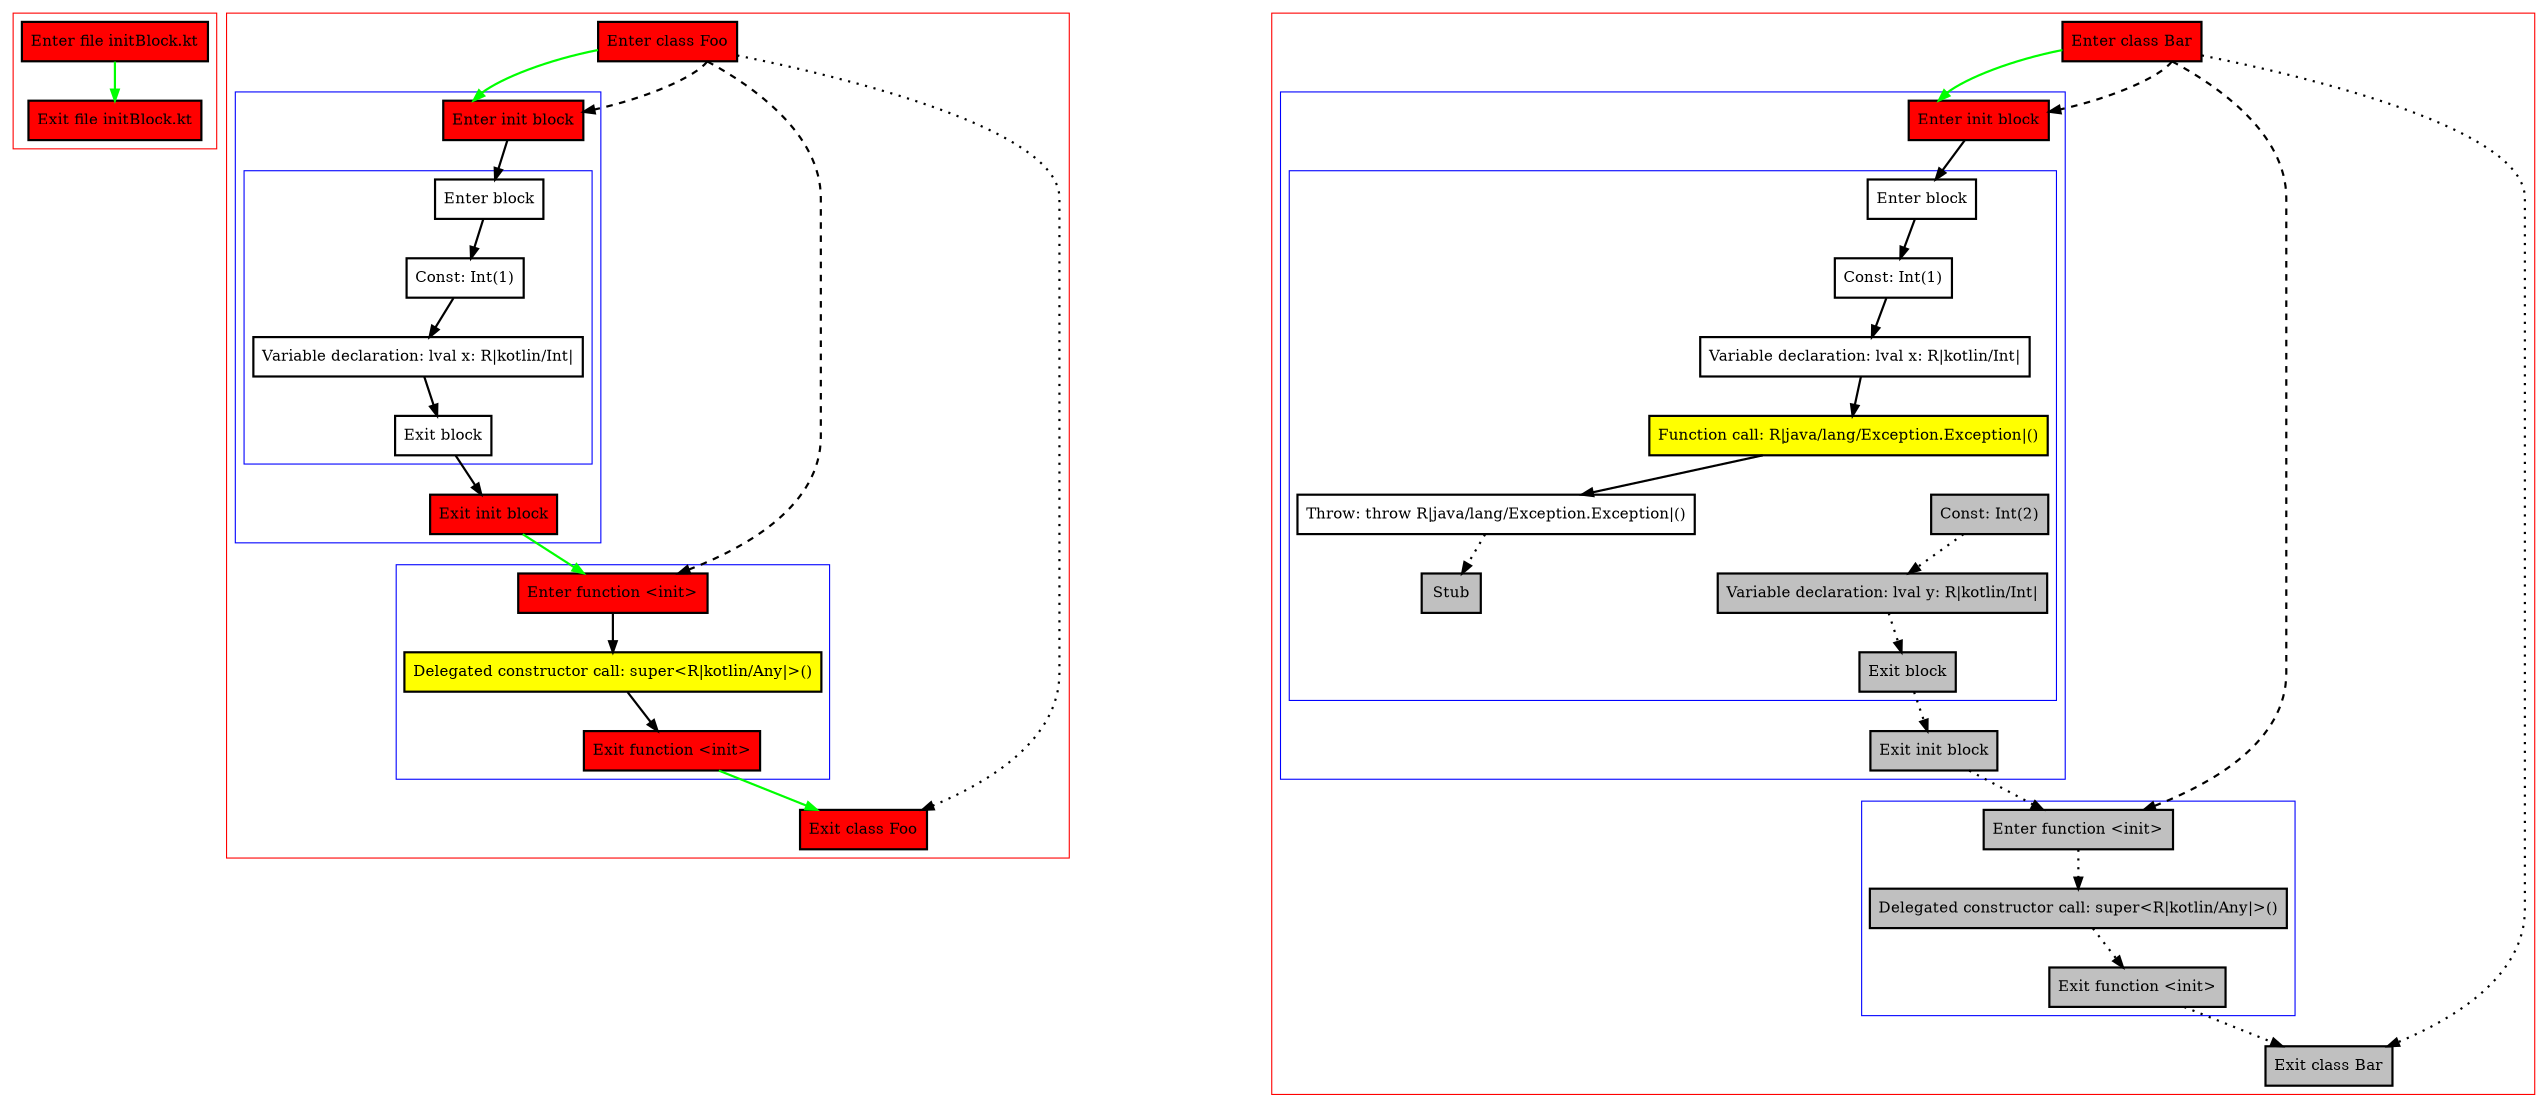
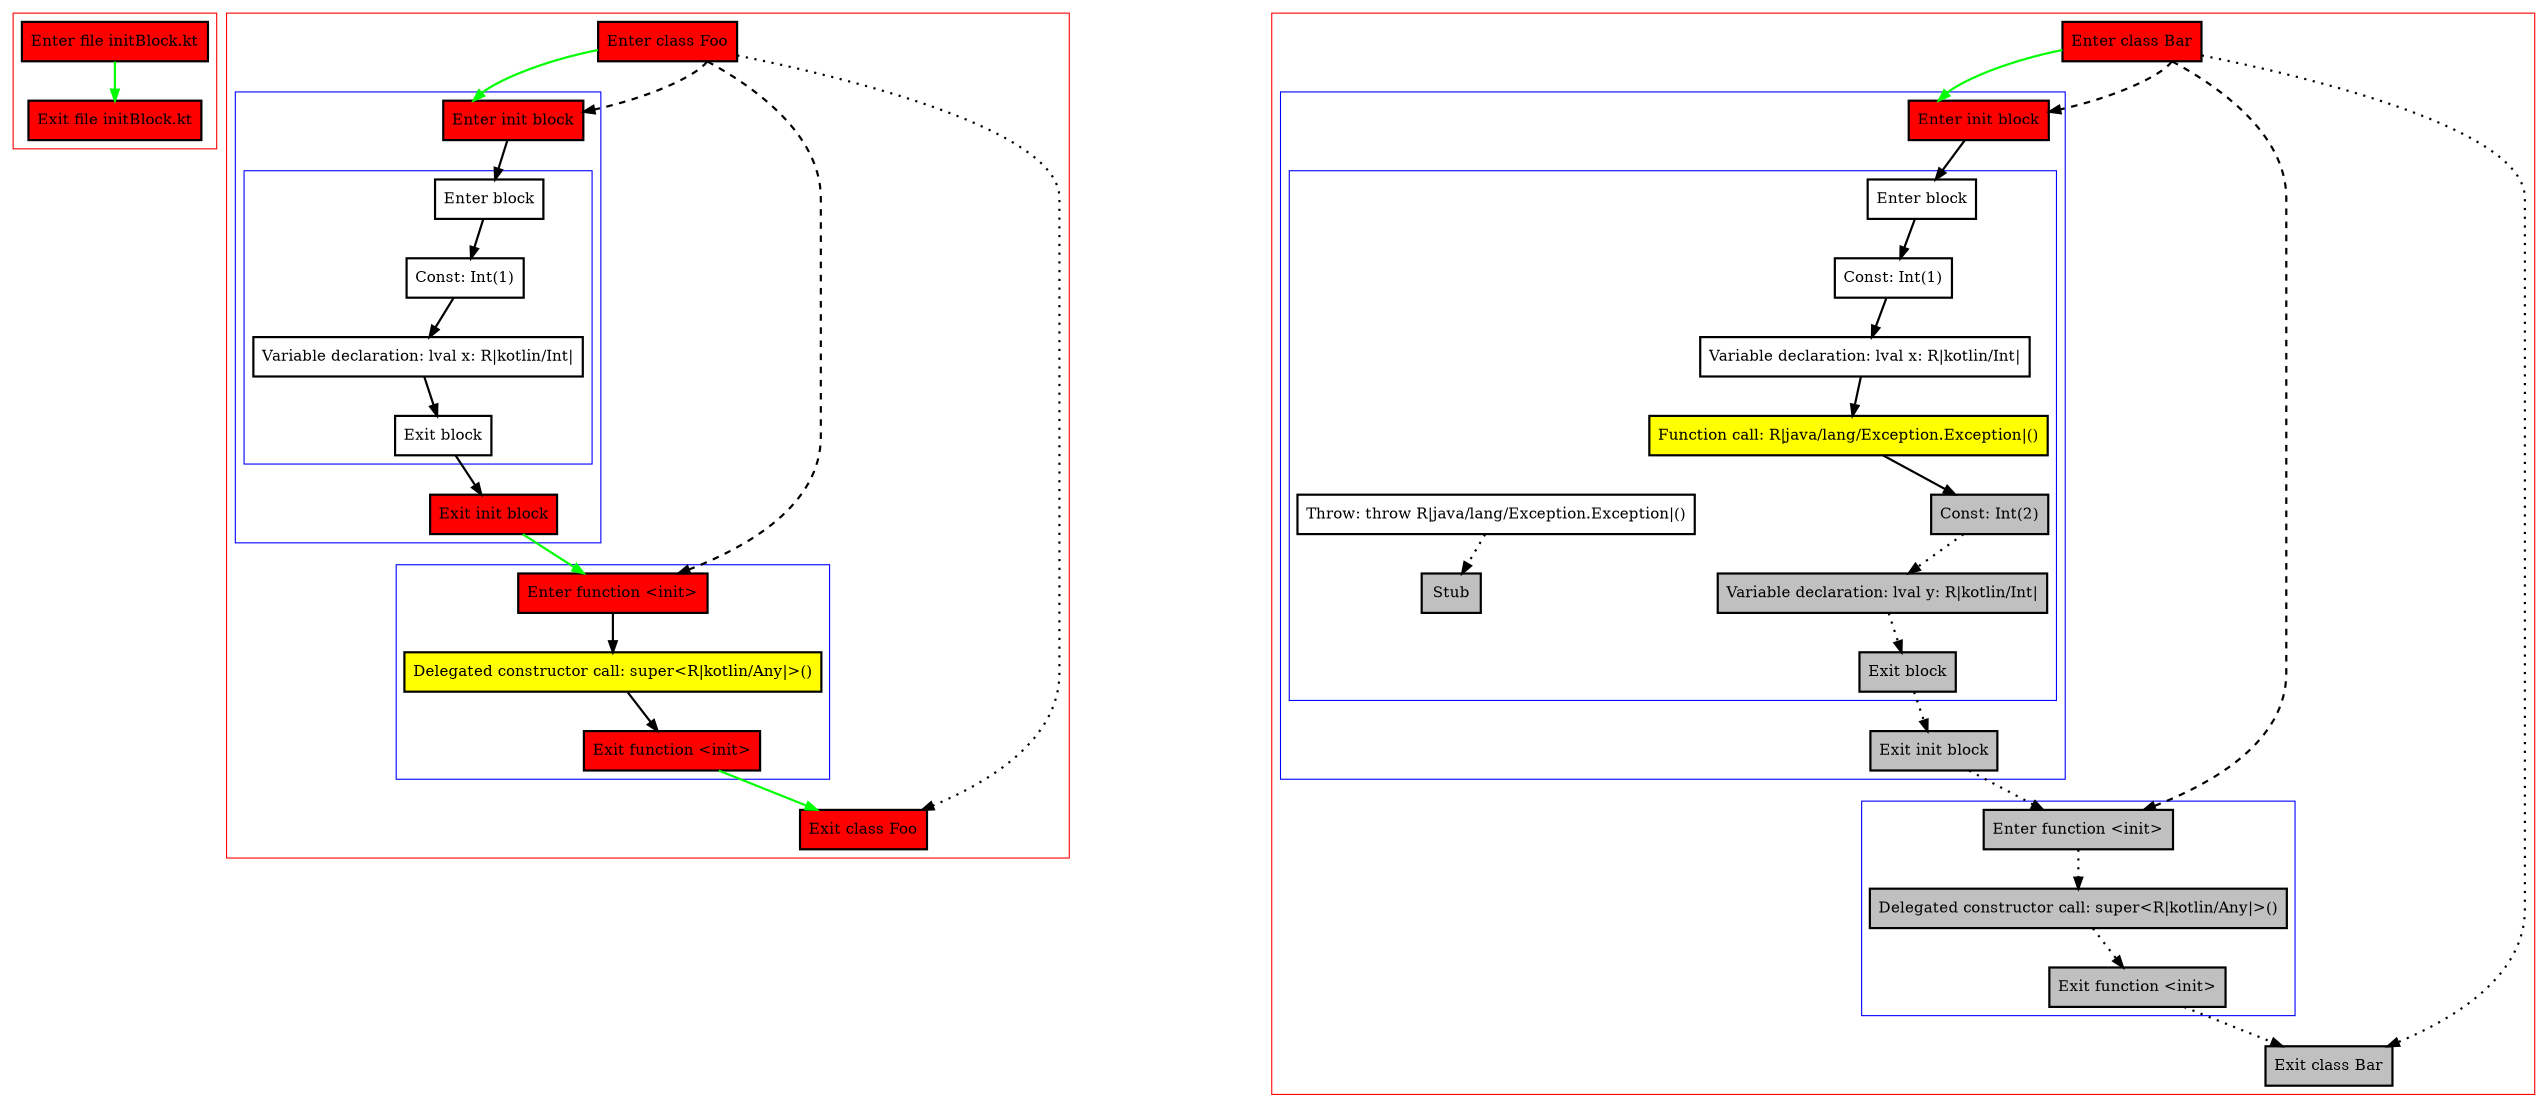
(1678, 474) -> (1914, 472)
